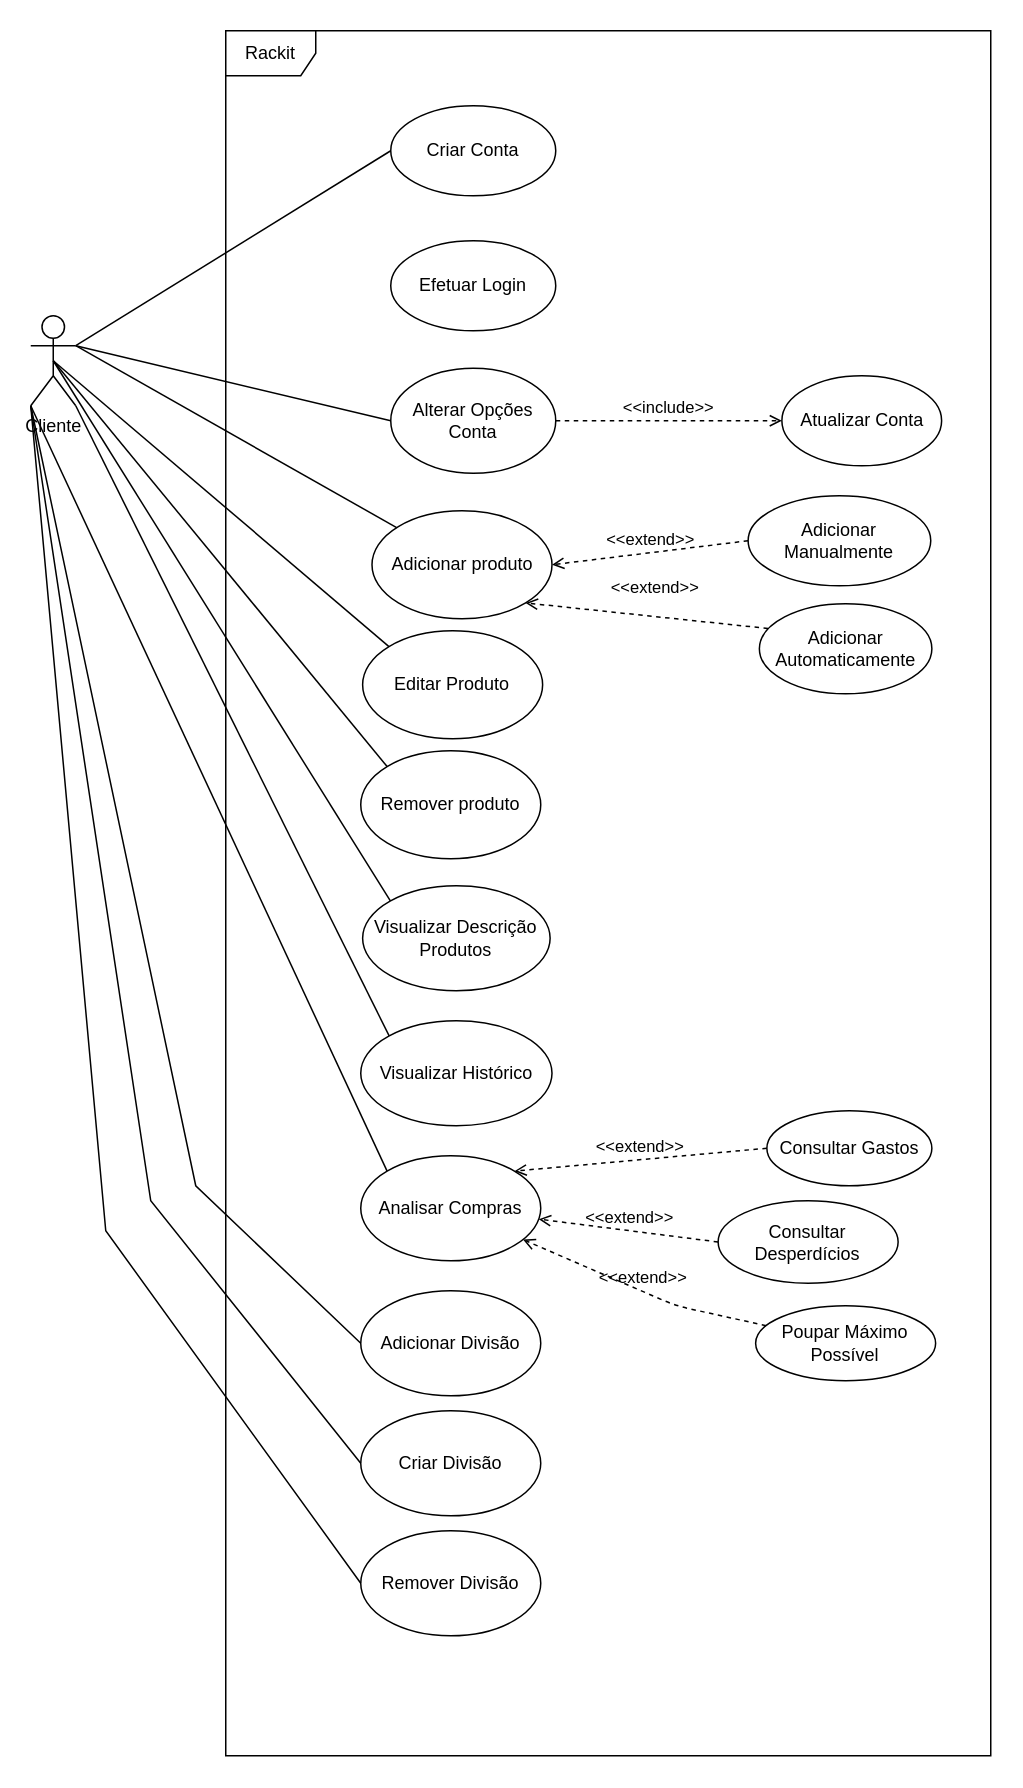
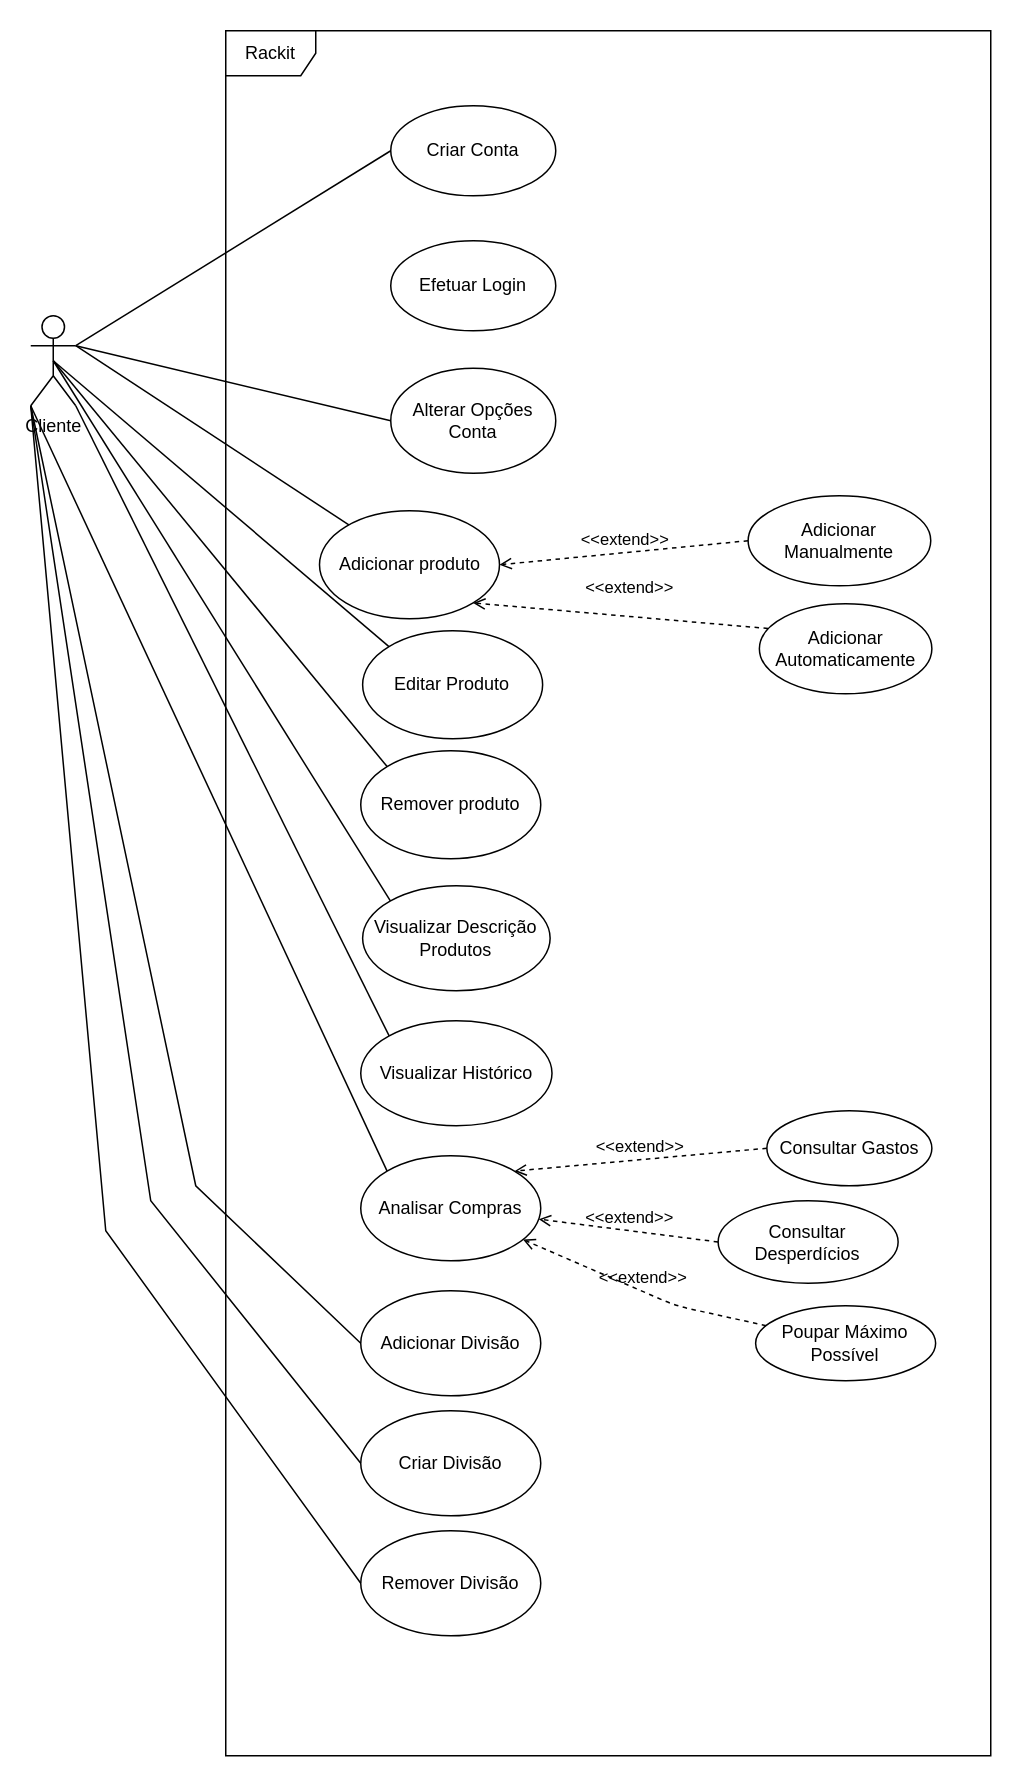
(667, 421) -> none
(862, 421) -> none
(462, 565) -> (410, 565)
